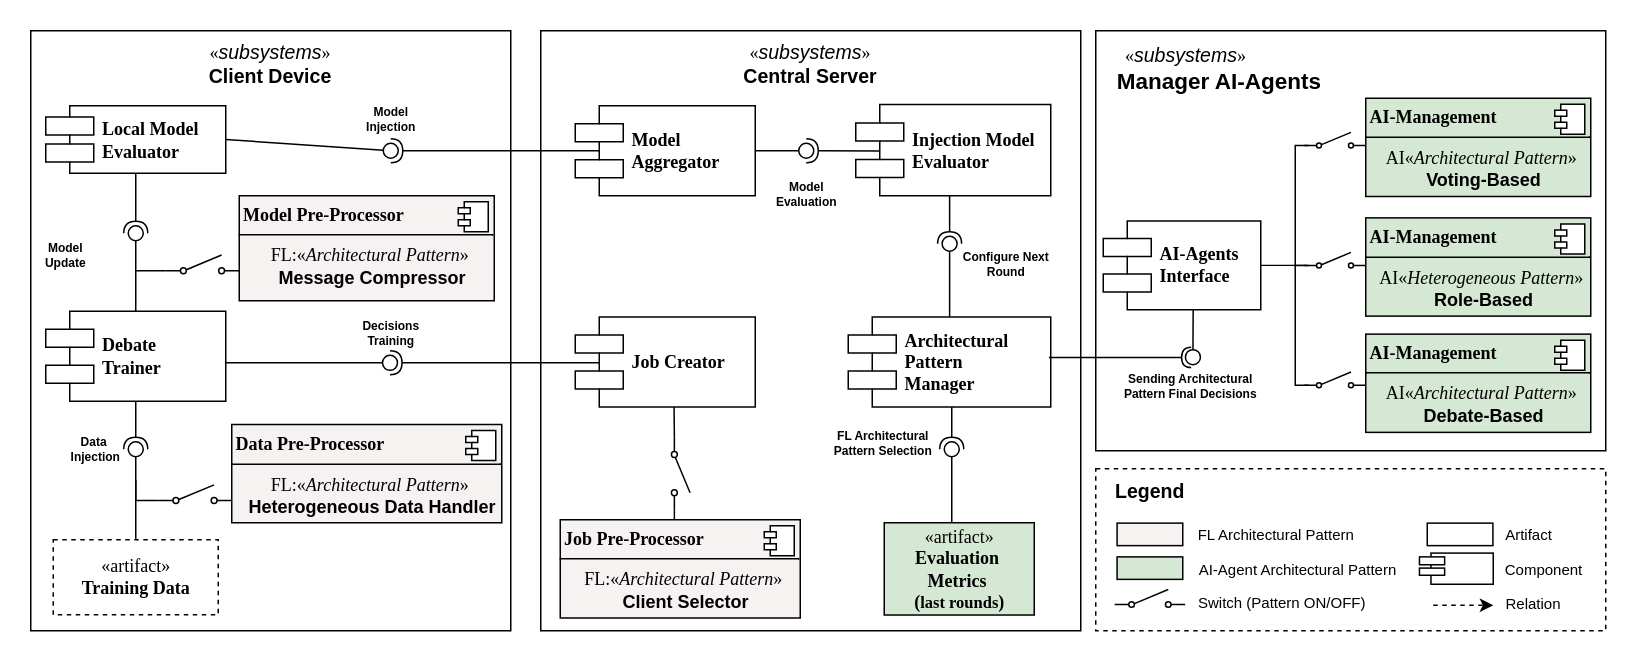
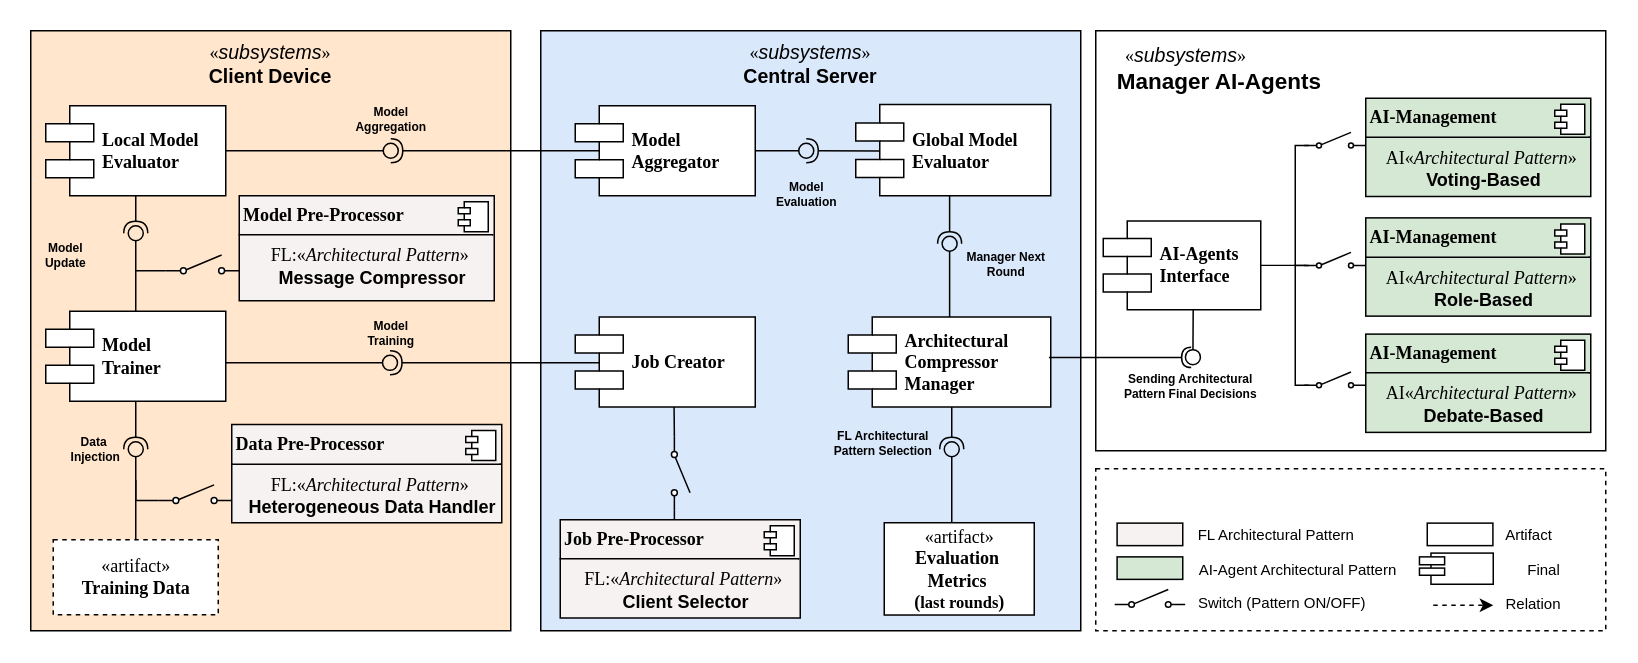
(392, 119) -> (392, 119)
(136, 140) -> (136, 151)
(981, 151) -> (964, 151)
(1478, 218) -> (1478, 218)
(1007, 265) -> (1007, 265)
(271, 331) -> (271, 331)
(811, 331) -> (811, 331)
(392, 334) -> (392, 334)
(136, 356) -> (136, 356)
(966, 362) -> (966, 362)
(1151, 491) -> none
(959, 569) -> (959, 569)
(1544, 569) -> (1544, 569)
